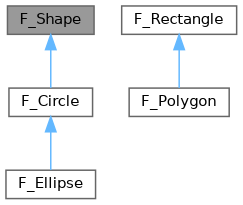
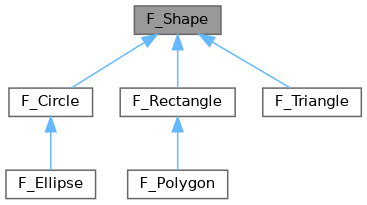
none -> (178, 69)
none -> (312, 102)
